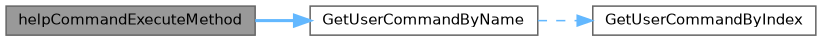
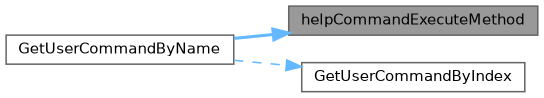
(275, 21) -> (254, 36)
